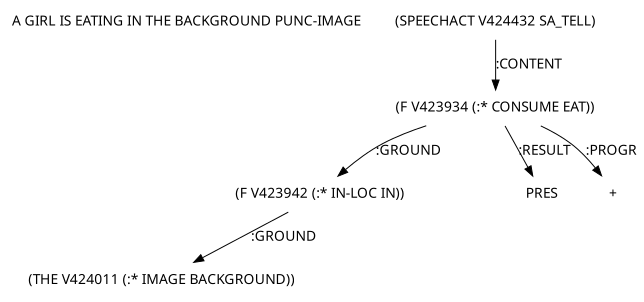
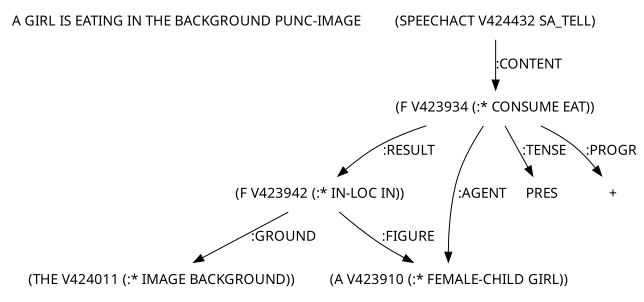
(409, 151) -> (409, 151)
(545, 151) -> (545, 151)
none -> (449, 280)
